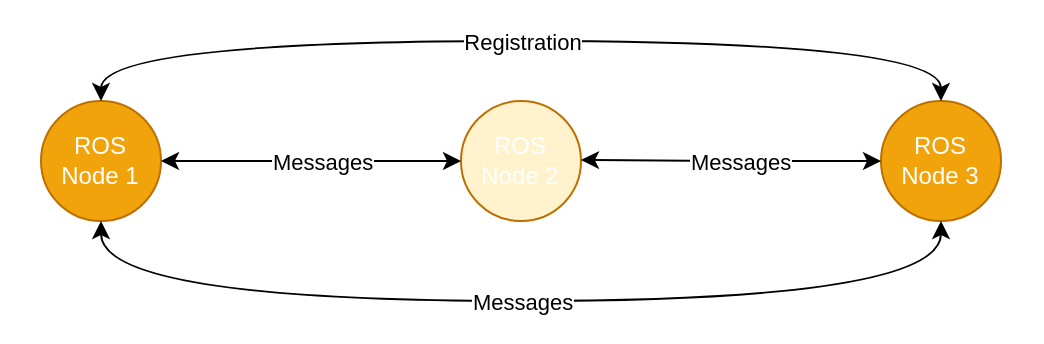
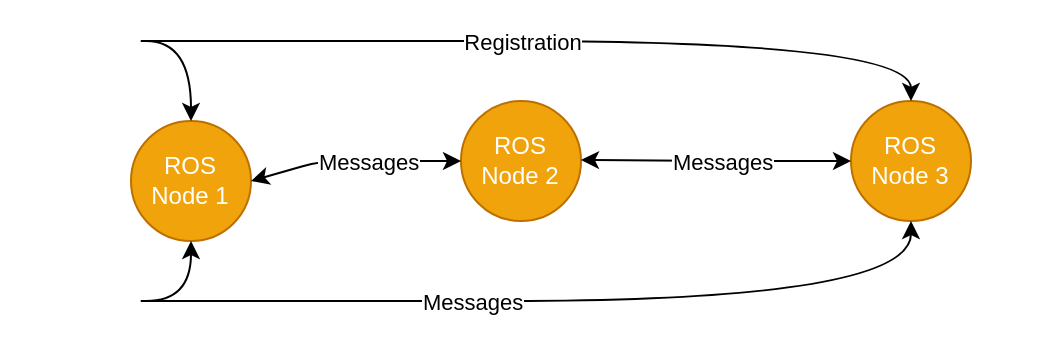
(101, 161) -> (191, 181)
(521, 161) -> (521, 161)
(941, 161) -> (911, 161)
